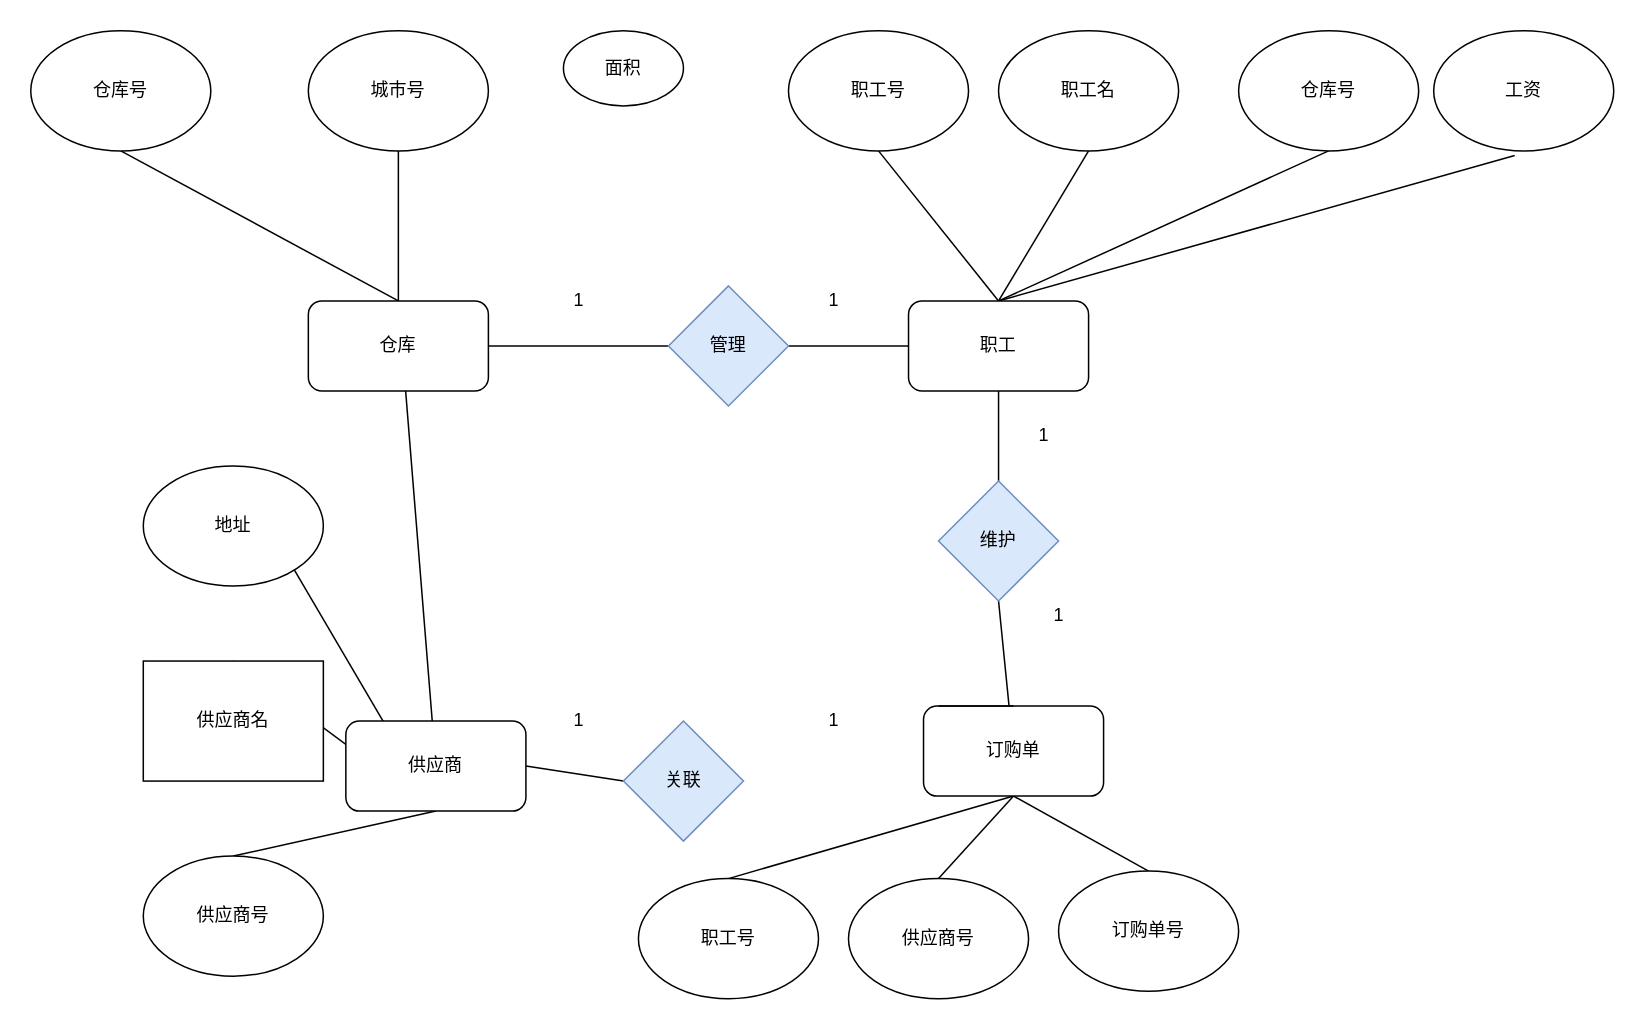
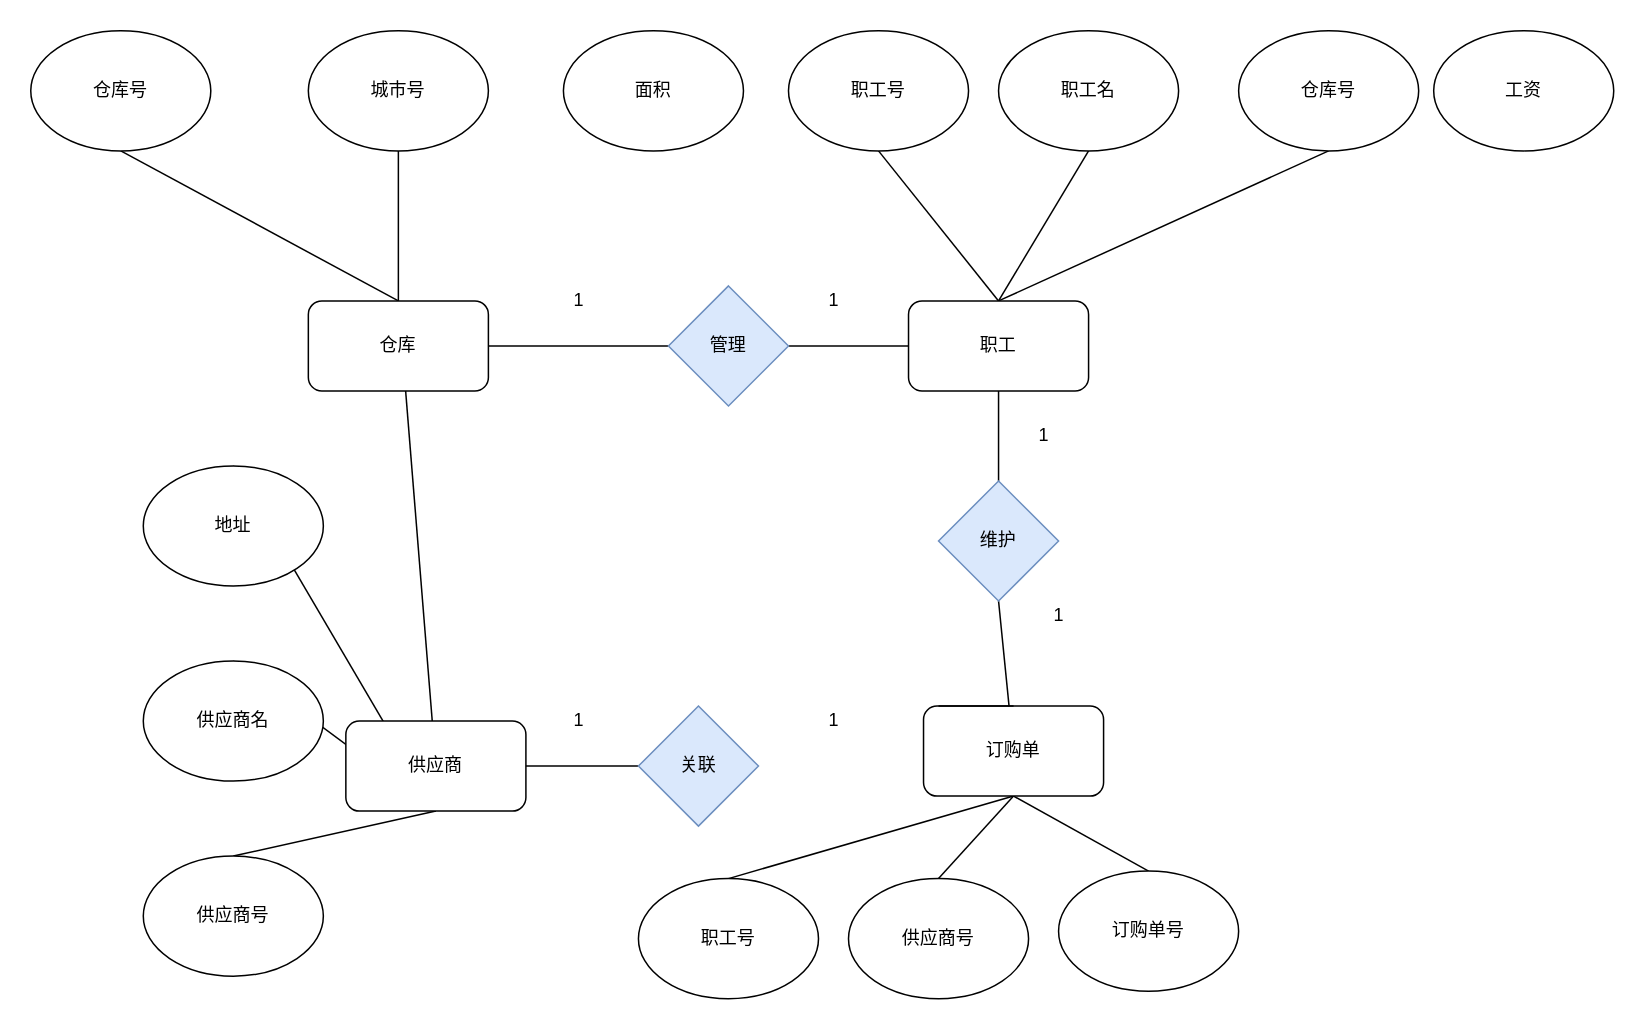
(623, 68) -> (653, 91)
(1260, 227) -> none
(233, 721) -> (233, 721)
(683, 781) -> (698, 766)
